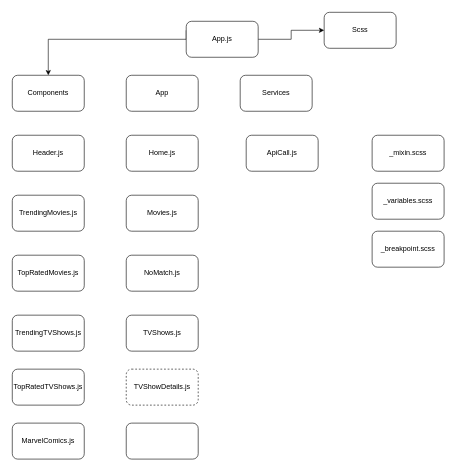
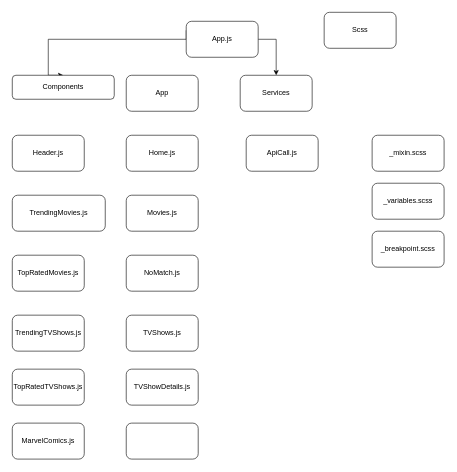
(291, 30) -> (276, 69)
(48, 93) -> (63, 87)
(48, 213) -> (59, 213)
(162, 387) -> (162, 387)
